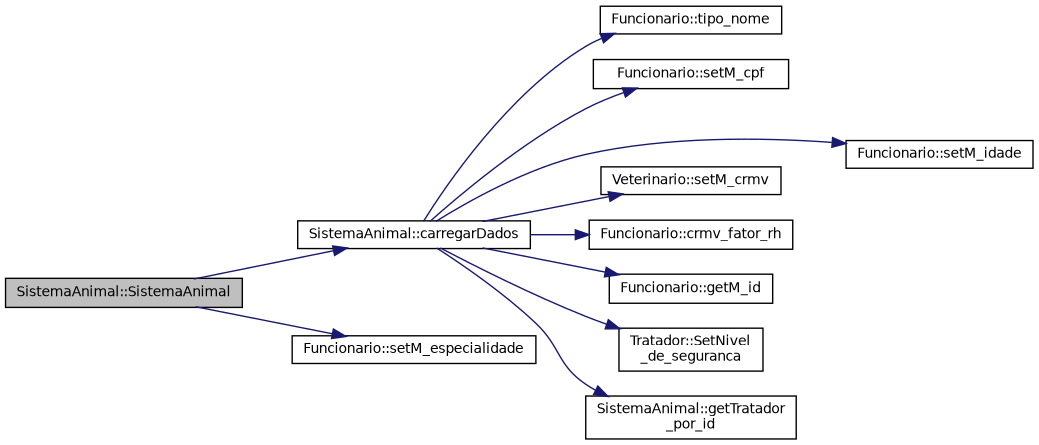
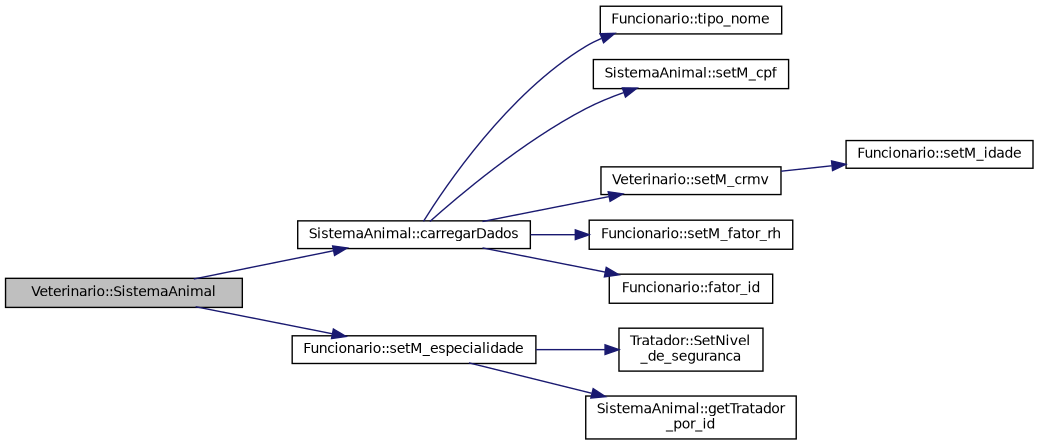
(691, 74) -> (691, 74)
(626, 147) -> (806, 168)
(691, 235) -> (691, 235)
(522, 289) -> (570, 350)
(691, 289) -> (691, 289)
(124, 293) -> (124, 293)
(523, 312) -> (530, 378)
